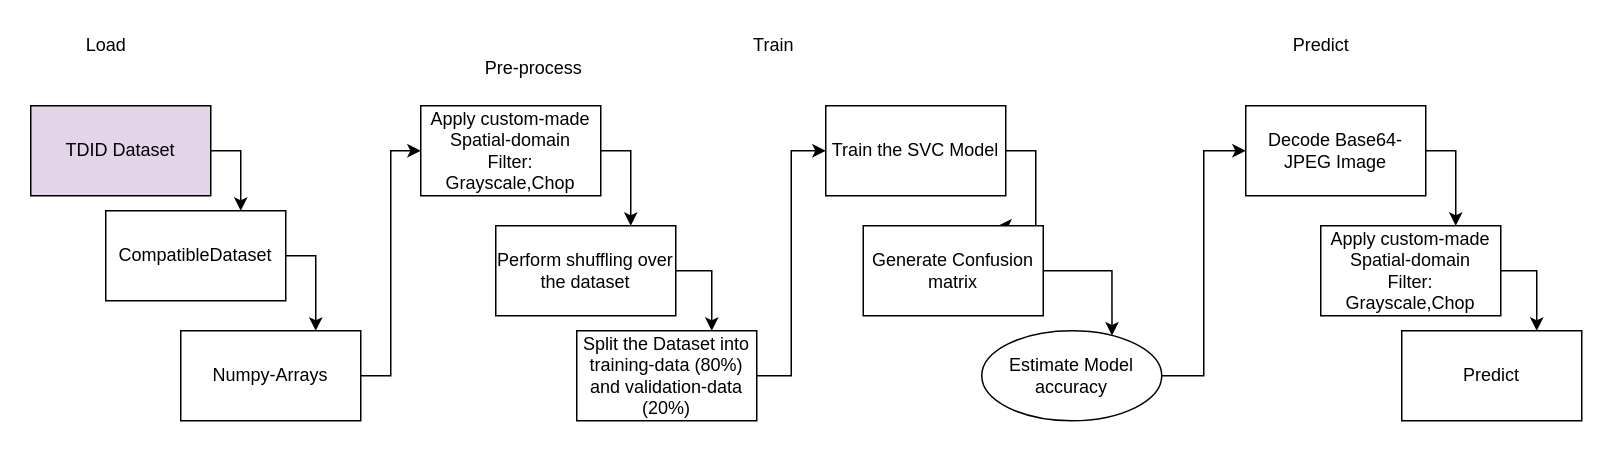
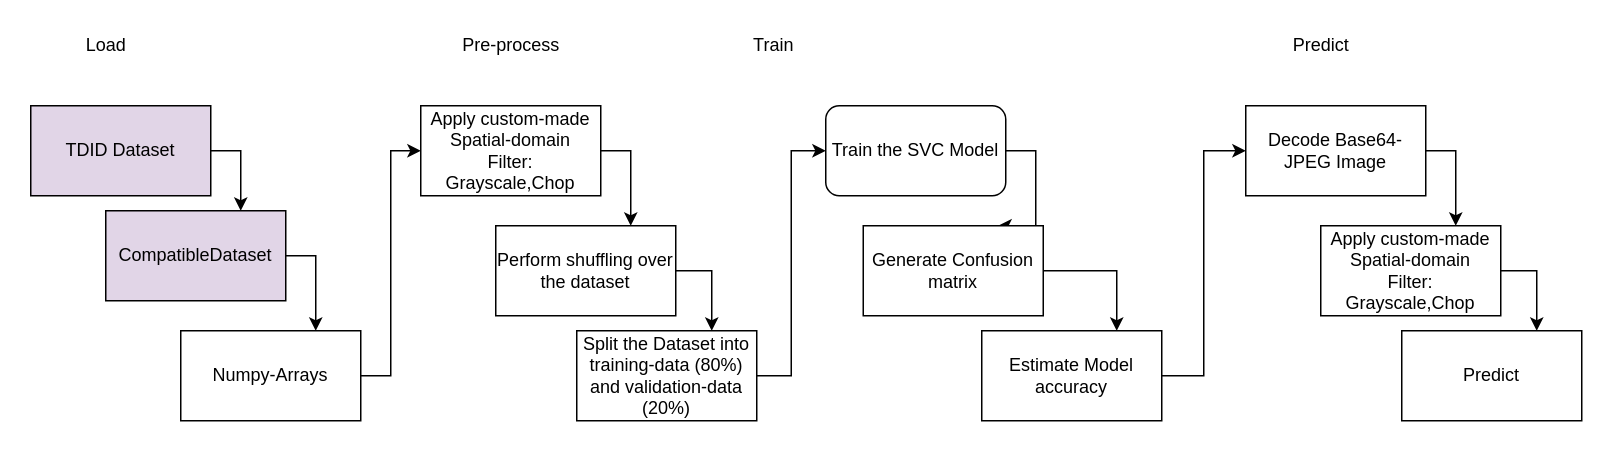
(533, 68) -> (511, 46)
(916, 151) -> (916, 151)
(196, 256) -> (196, 256)
(1072, 376) -> (1072, 376)
